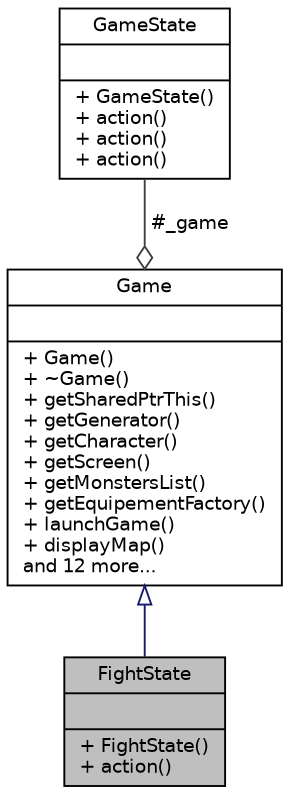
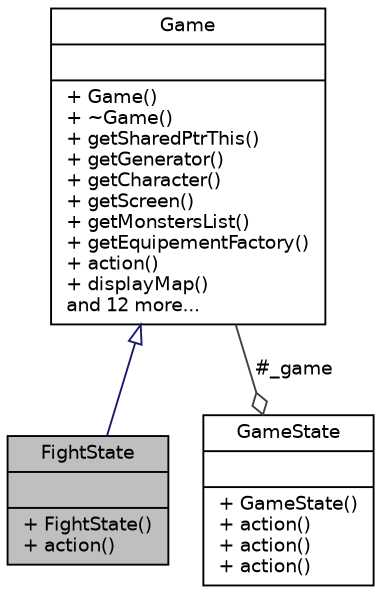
(145, 212) -> (246, 359)
(99, 525) -> (113, 264)
